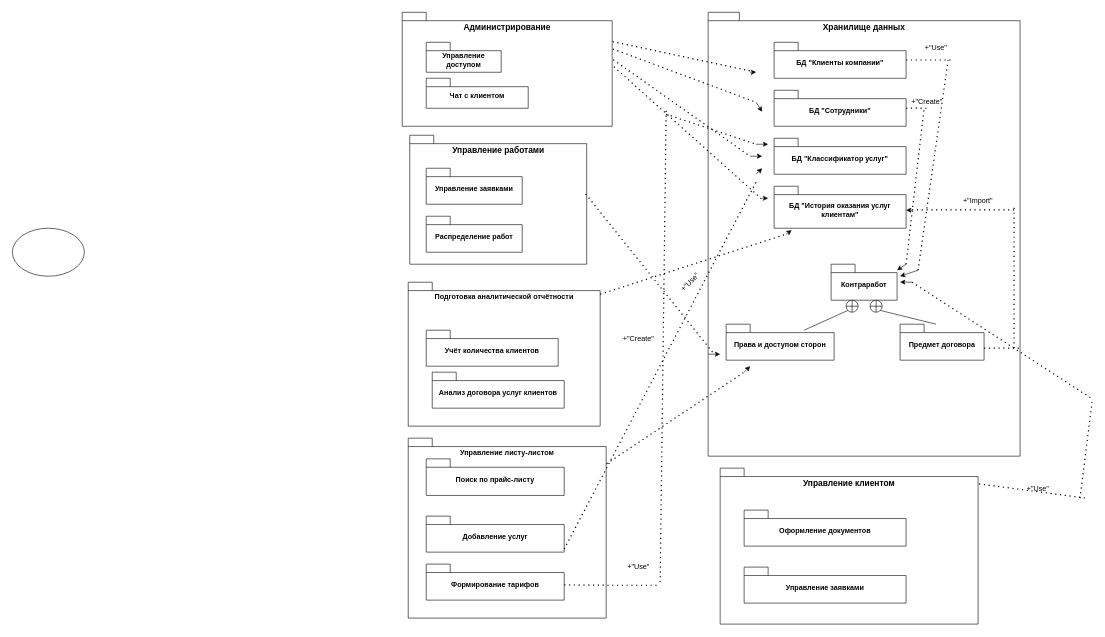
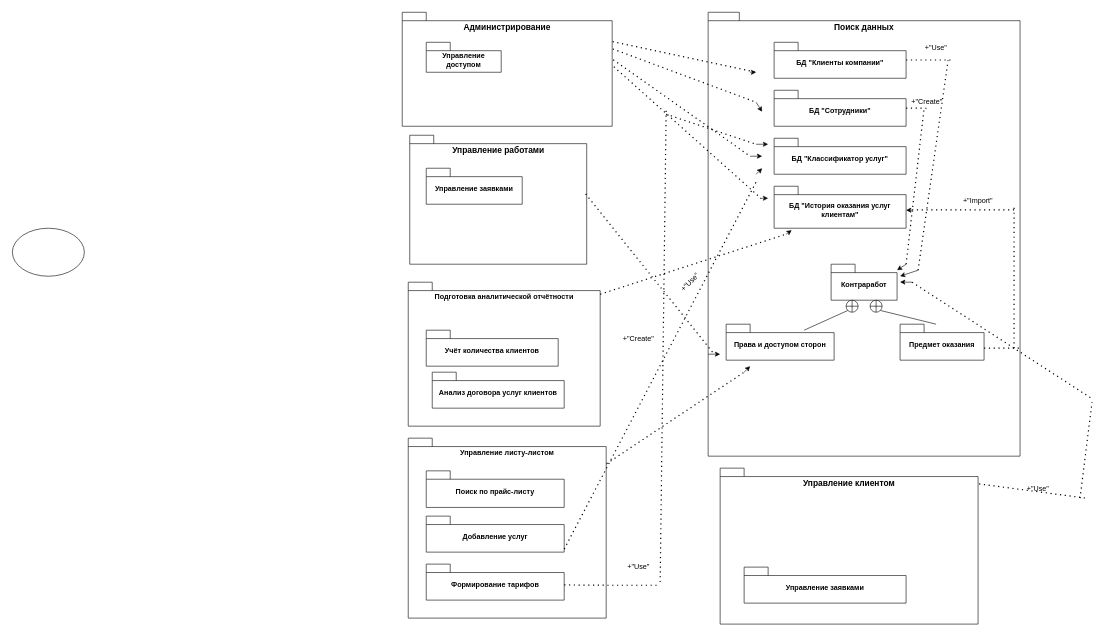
(864, 28) -> (864, 28)
(477, 93) -> none
(474, 234) -> none
(942, 345) -> (942, 345)
(495, 477) -> (495, 489)
(825, 528) -> none
